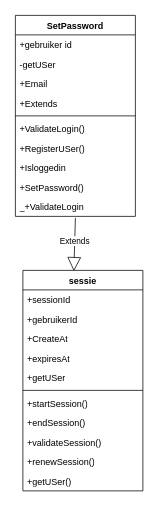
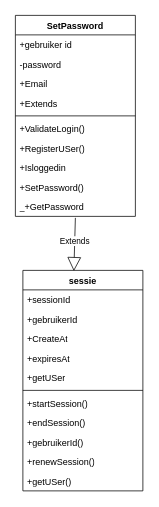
(40, 65) -> (43, 65)
(54, 208) -> (53, 208)
(69, 443) -> (61, 443)
